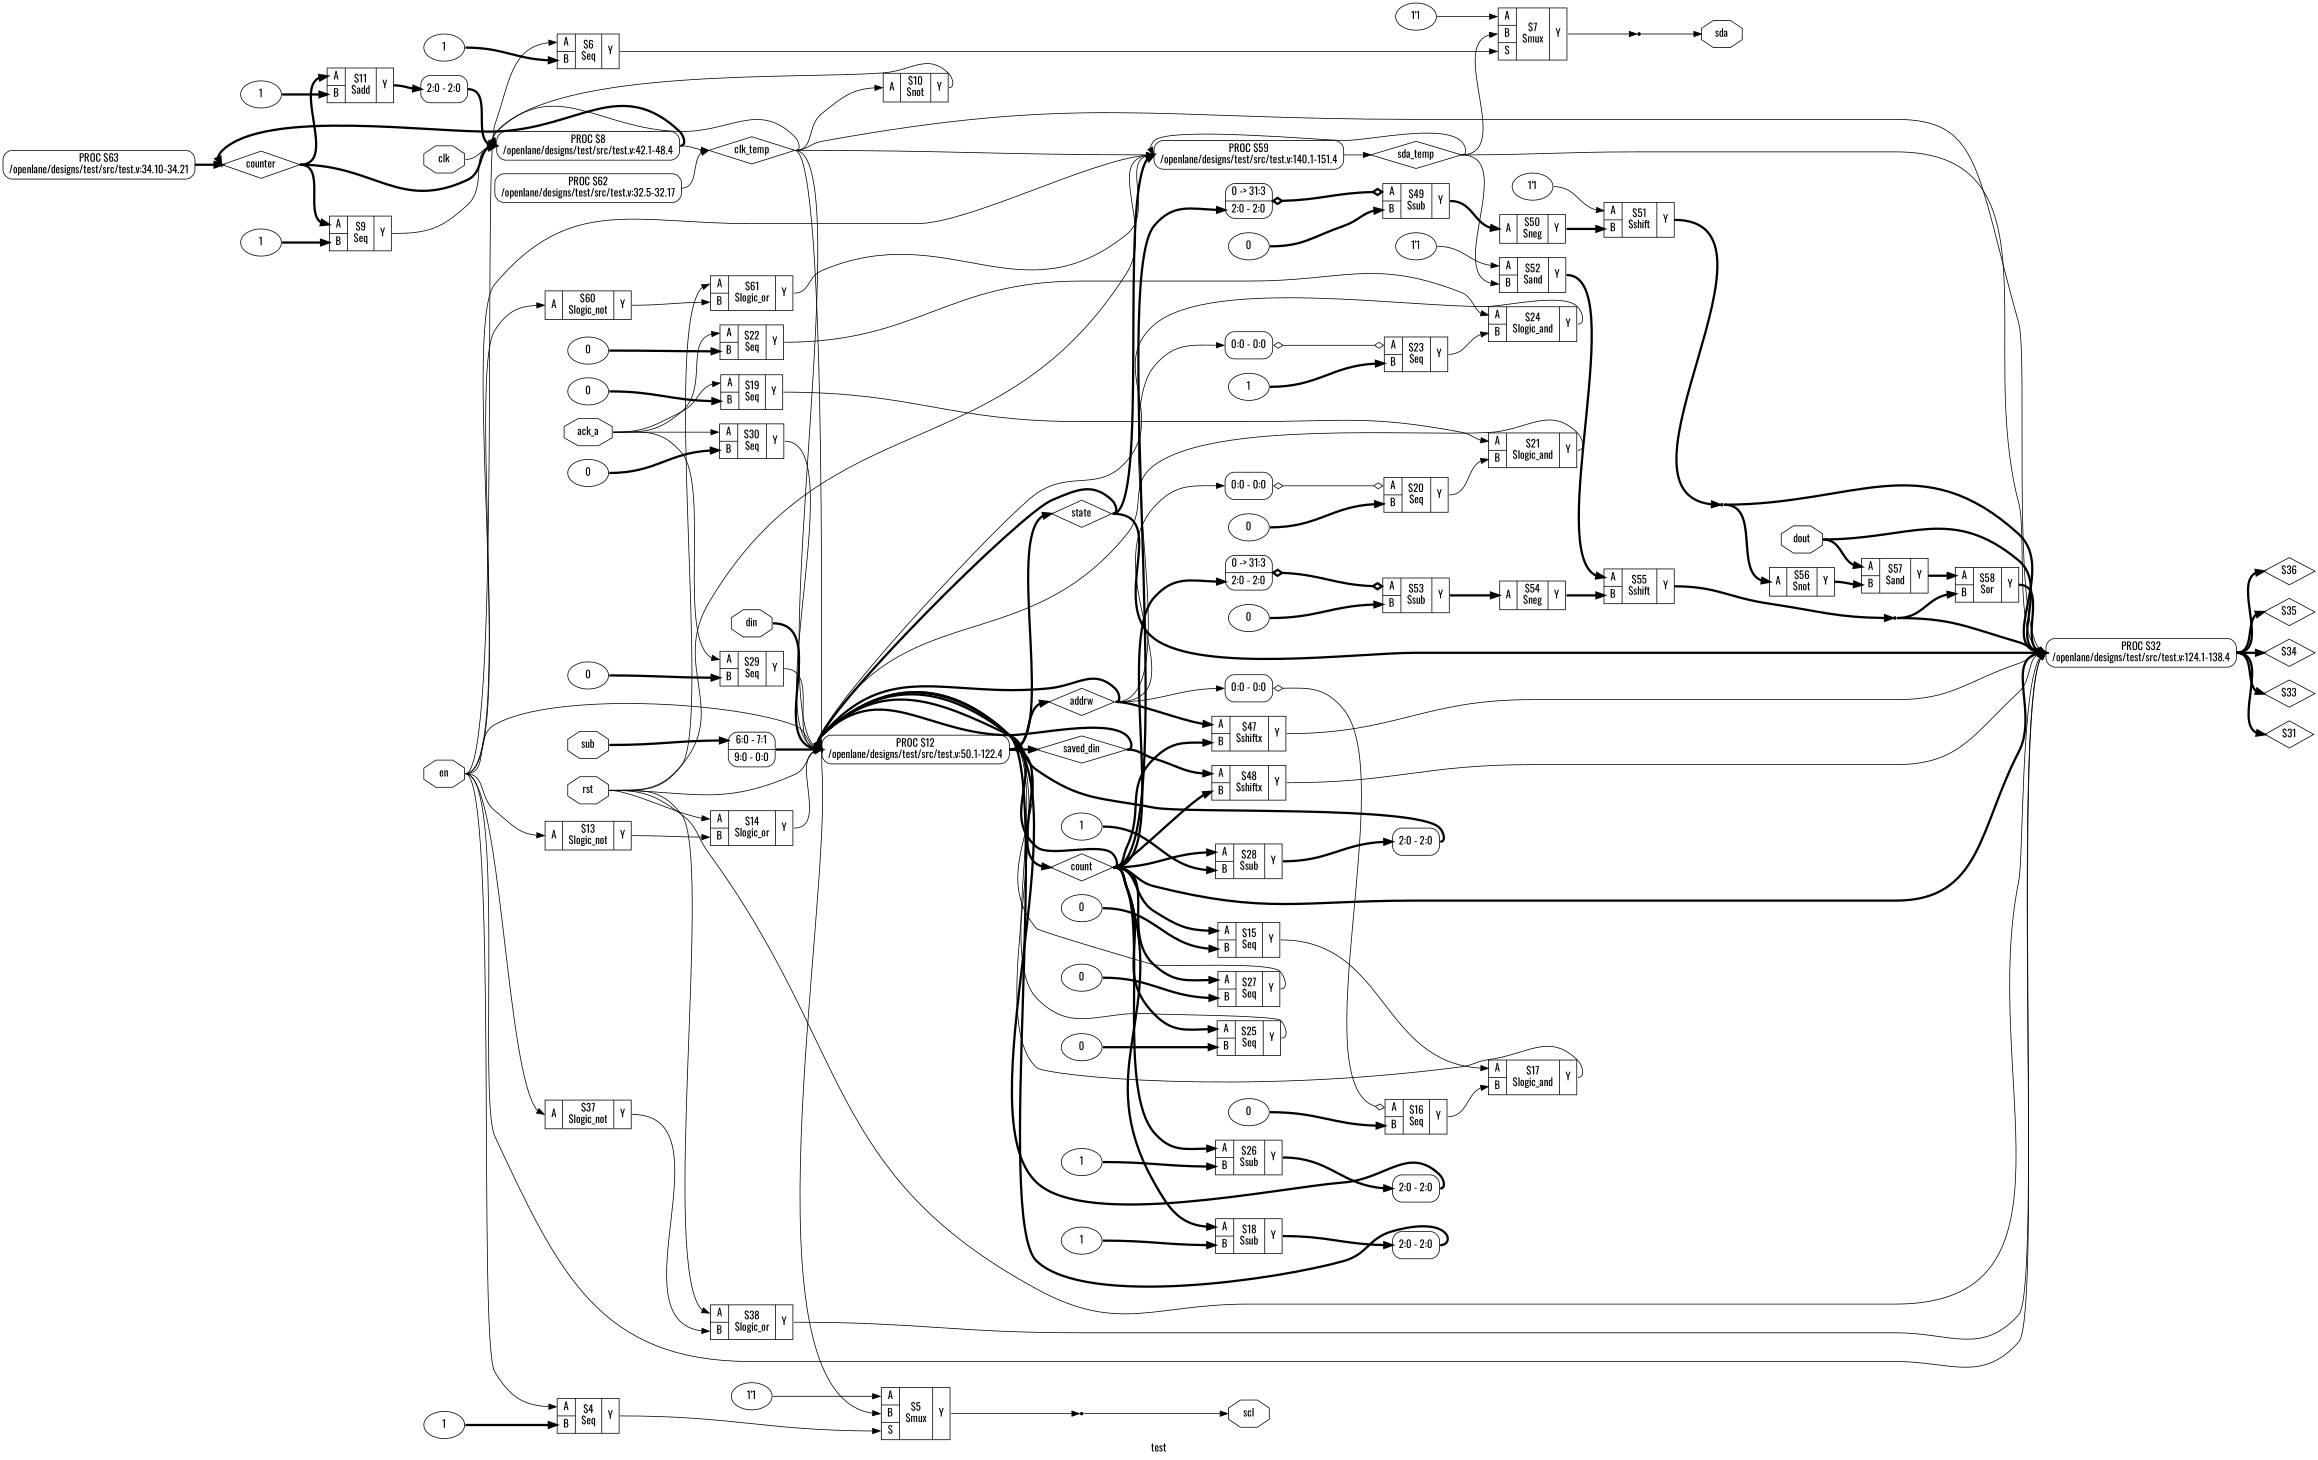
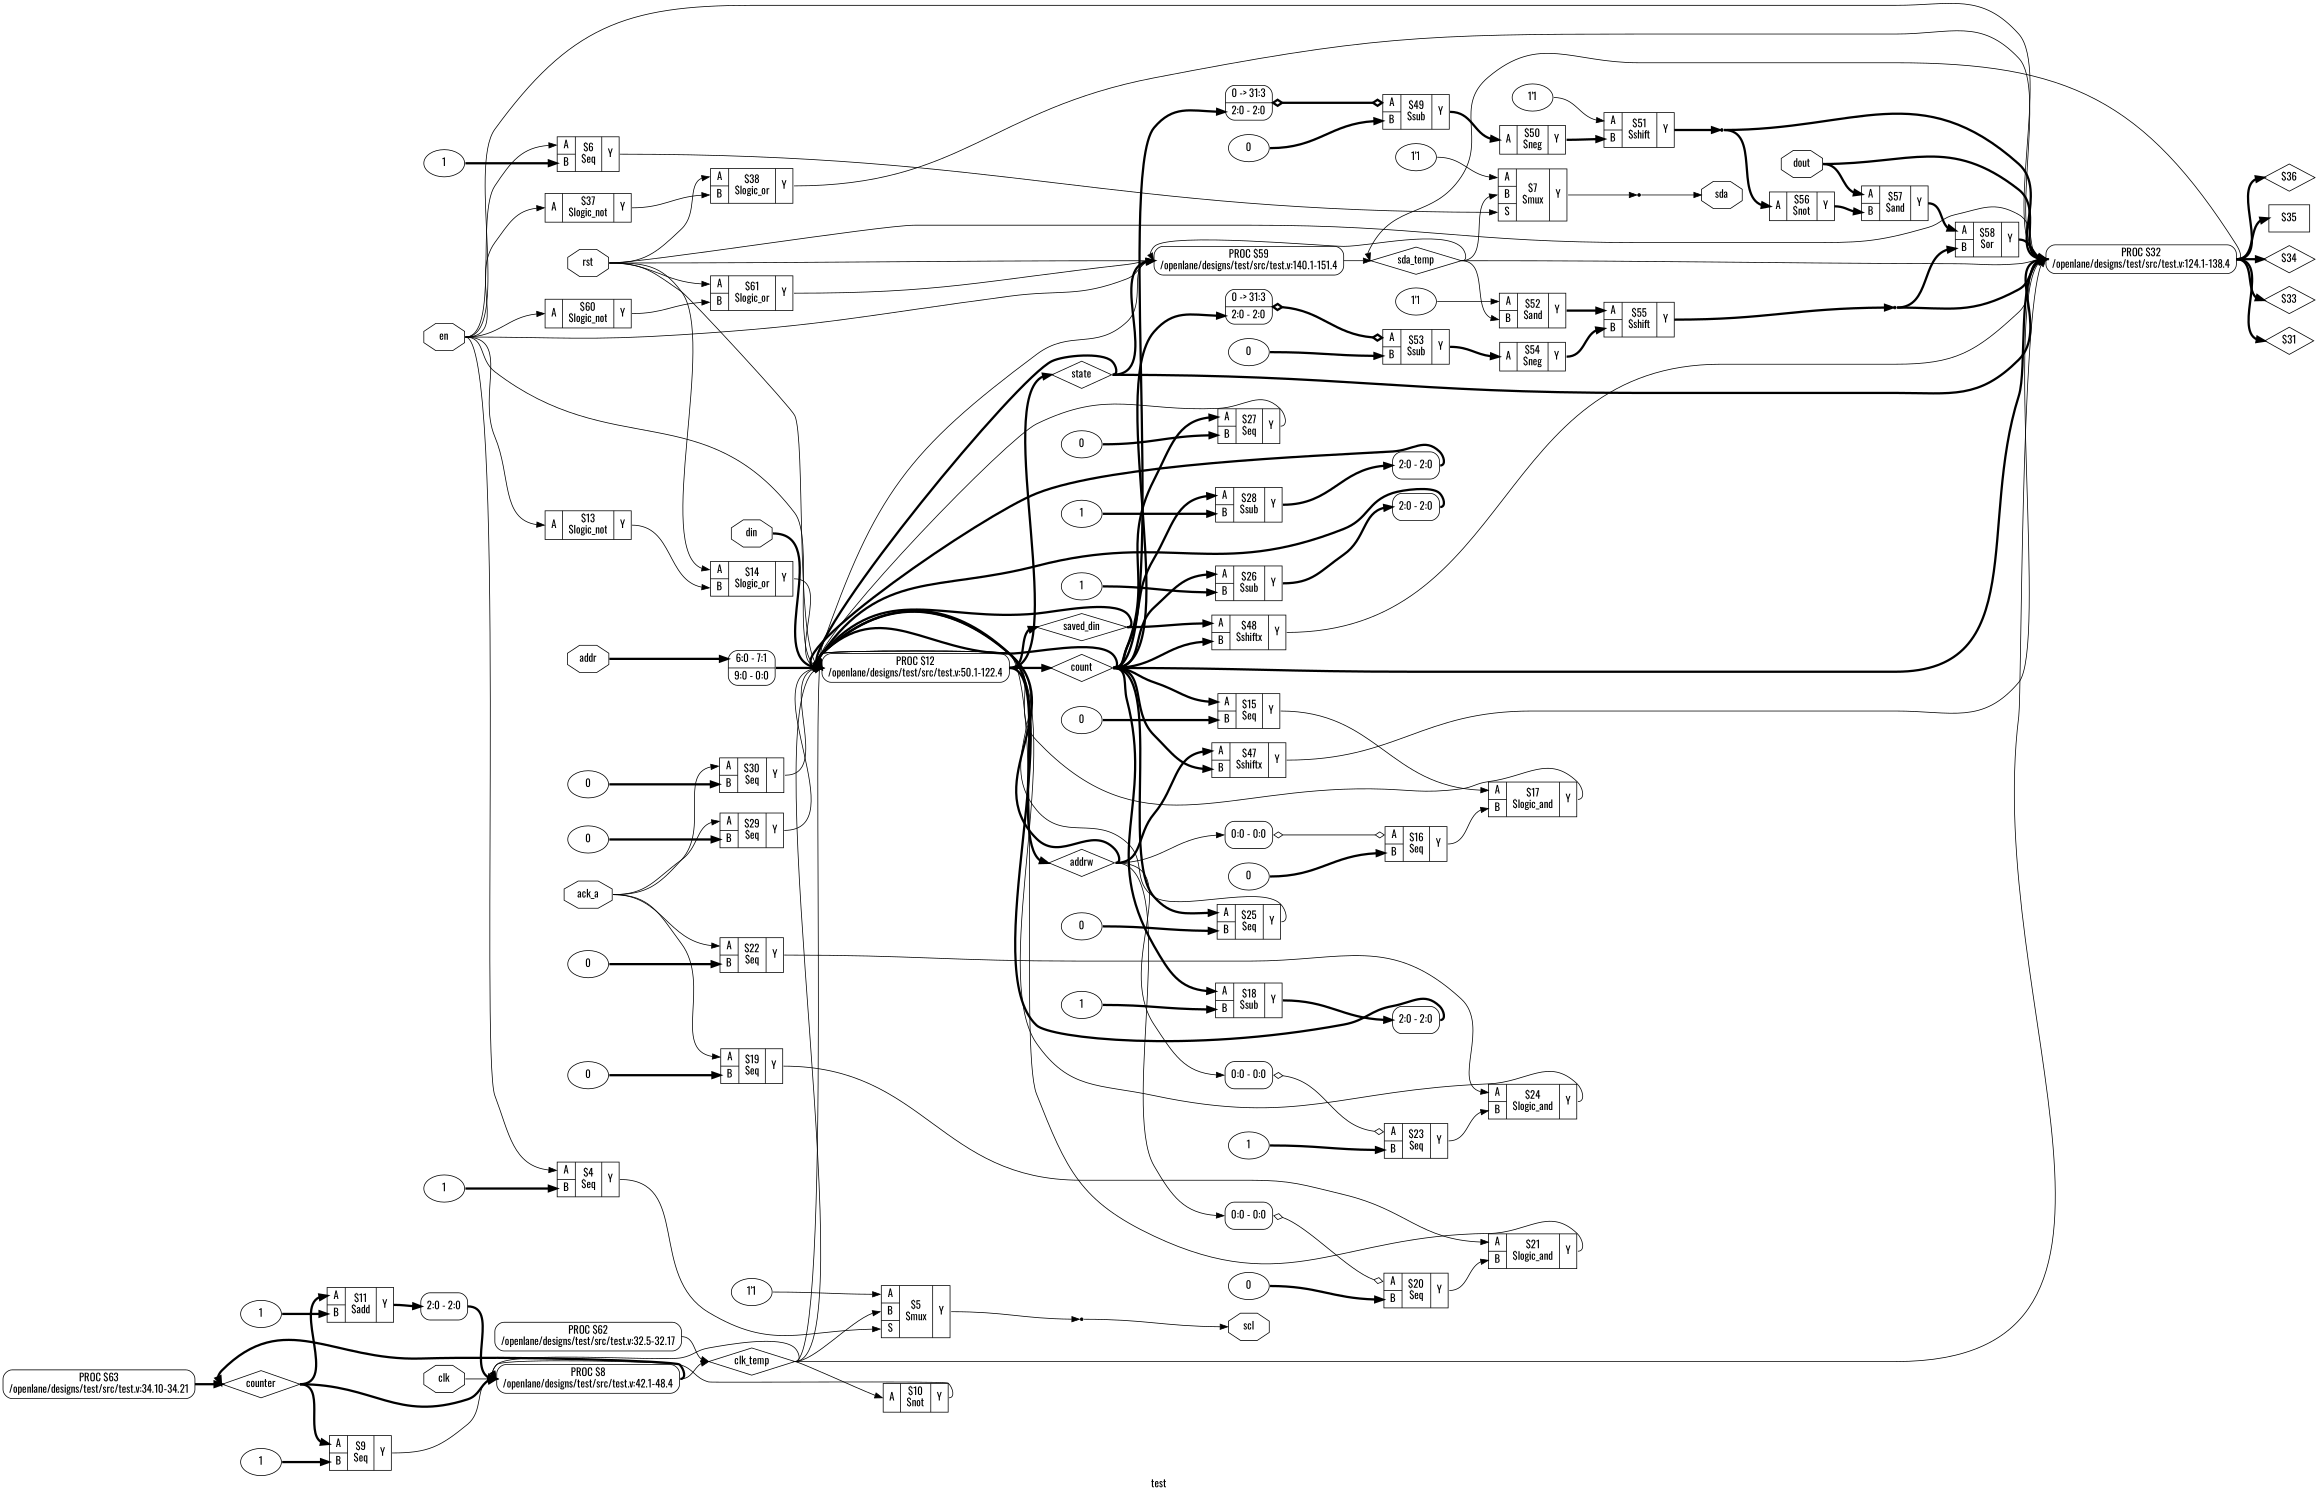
none -> (1787, 63)
(2289, 612) -> (2289, 218)
(588, 745) -> (588, 659)
